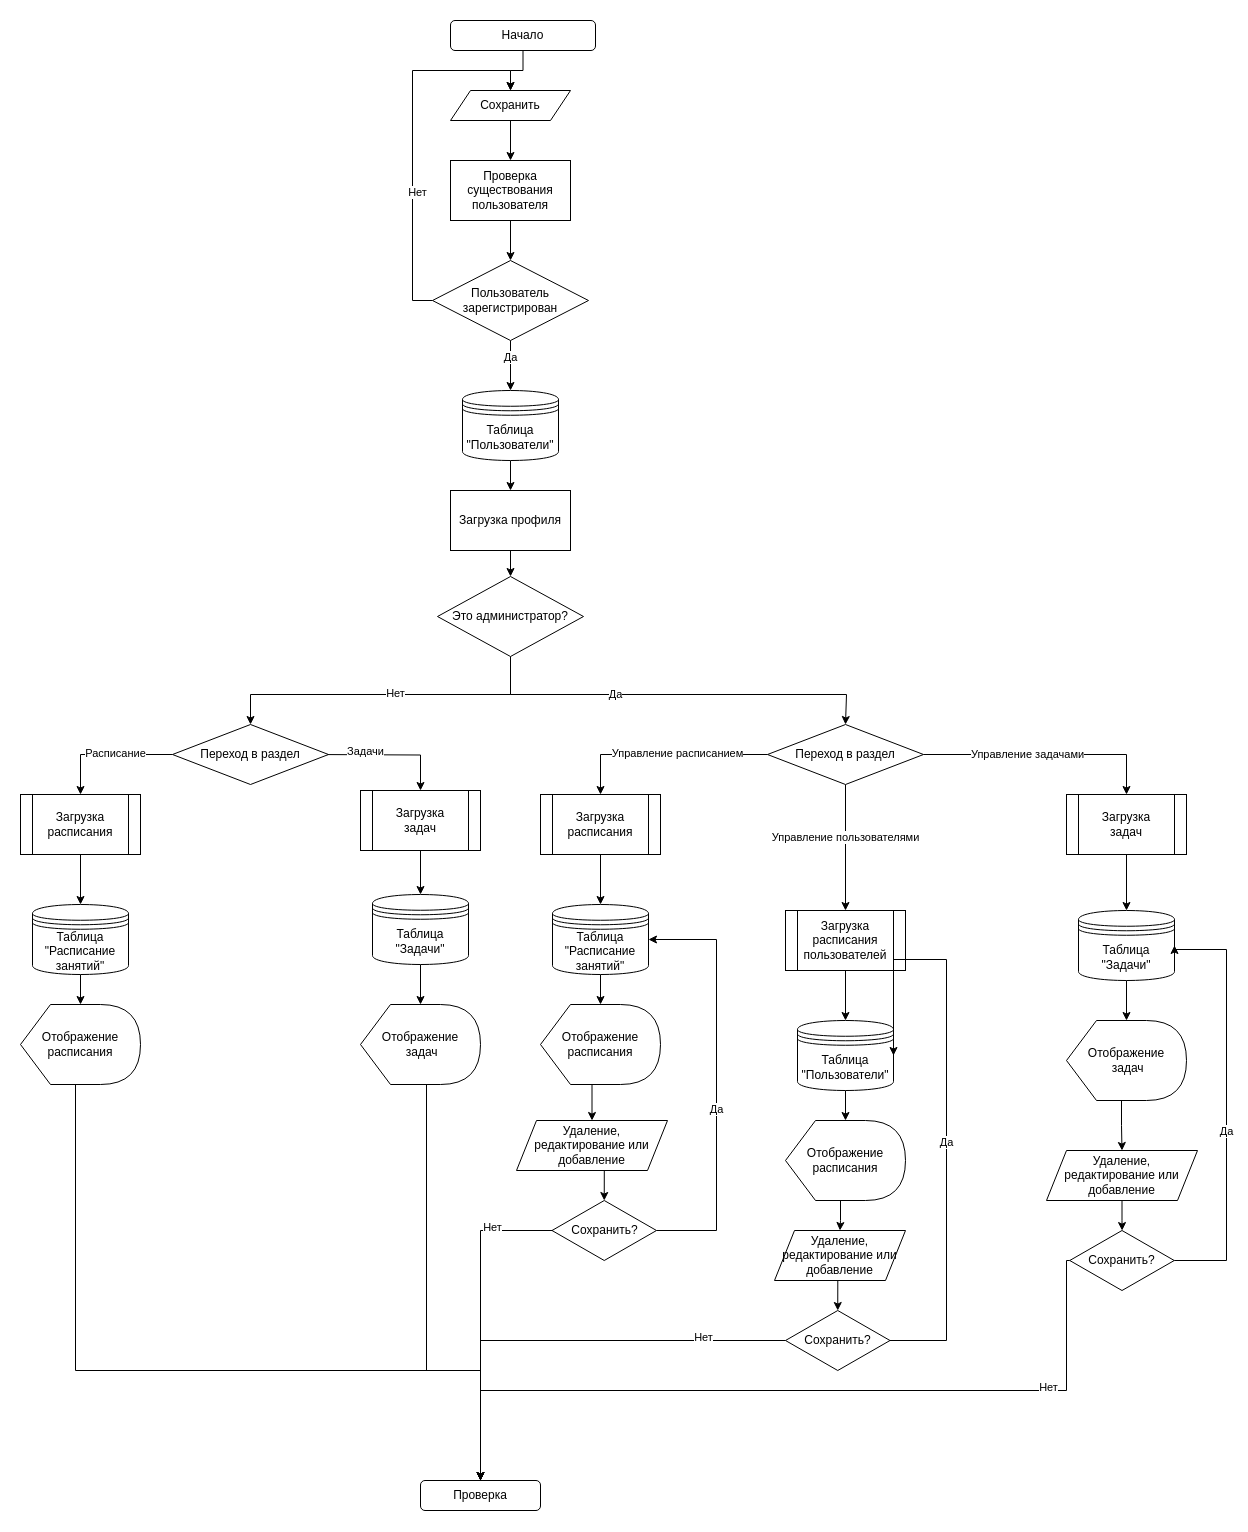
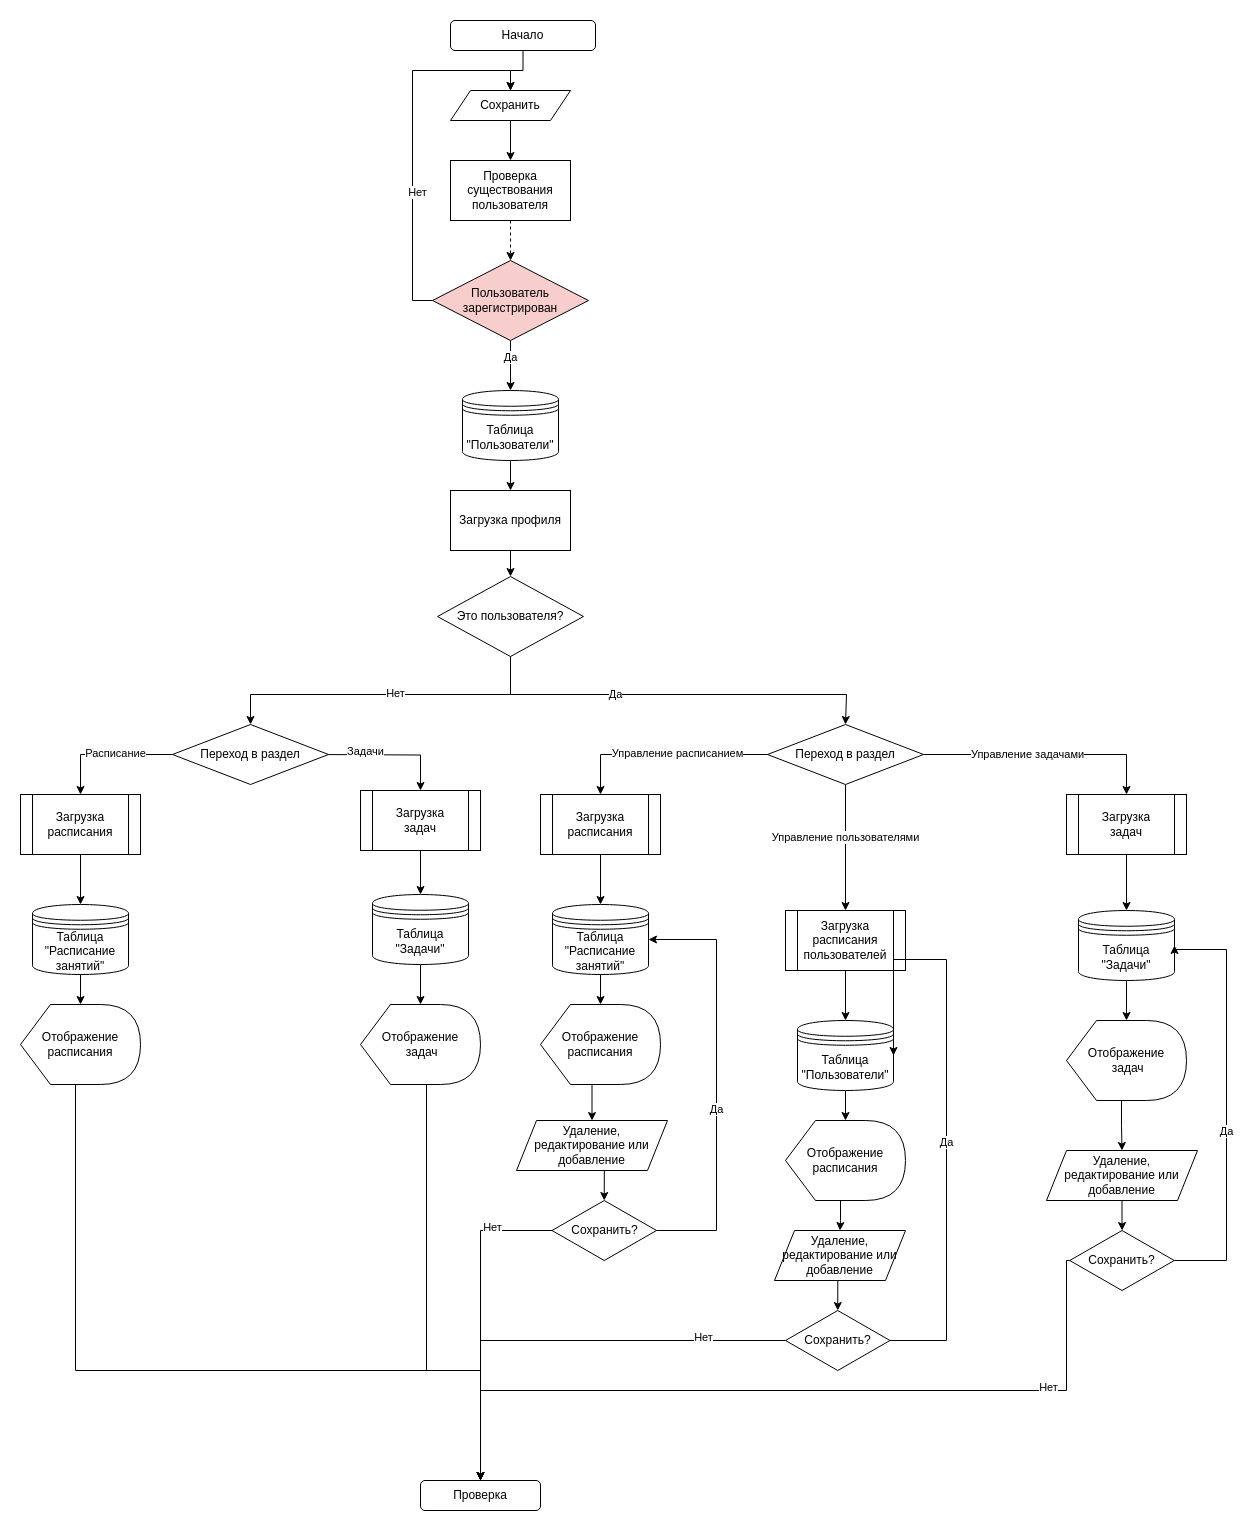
(511, 237) -> (511, 237)
(511, 301) -> (511, 301)
(511, 617) -> (511, 617)
